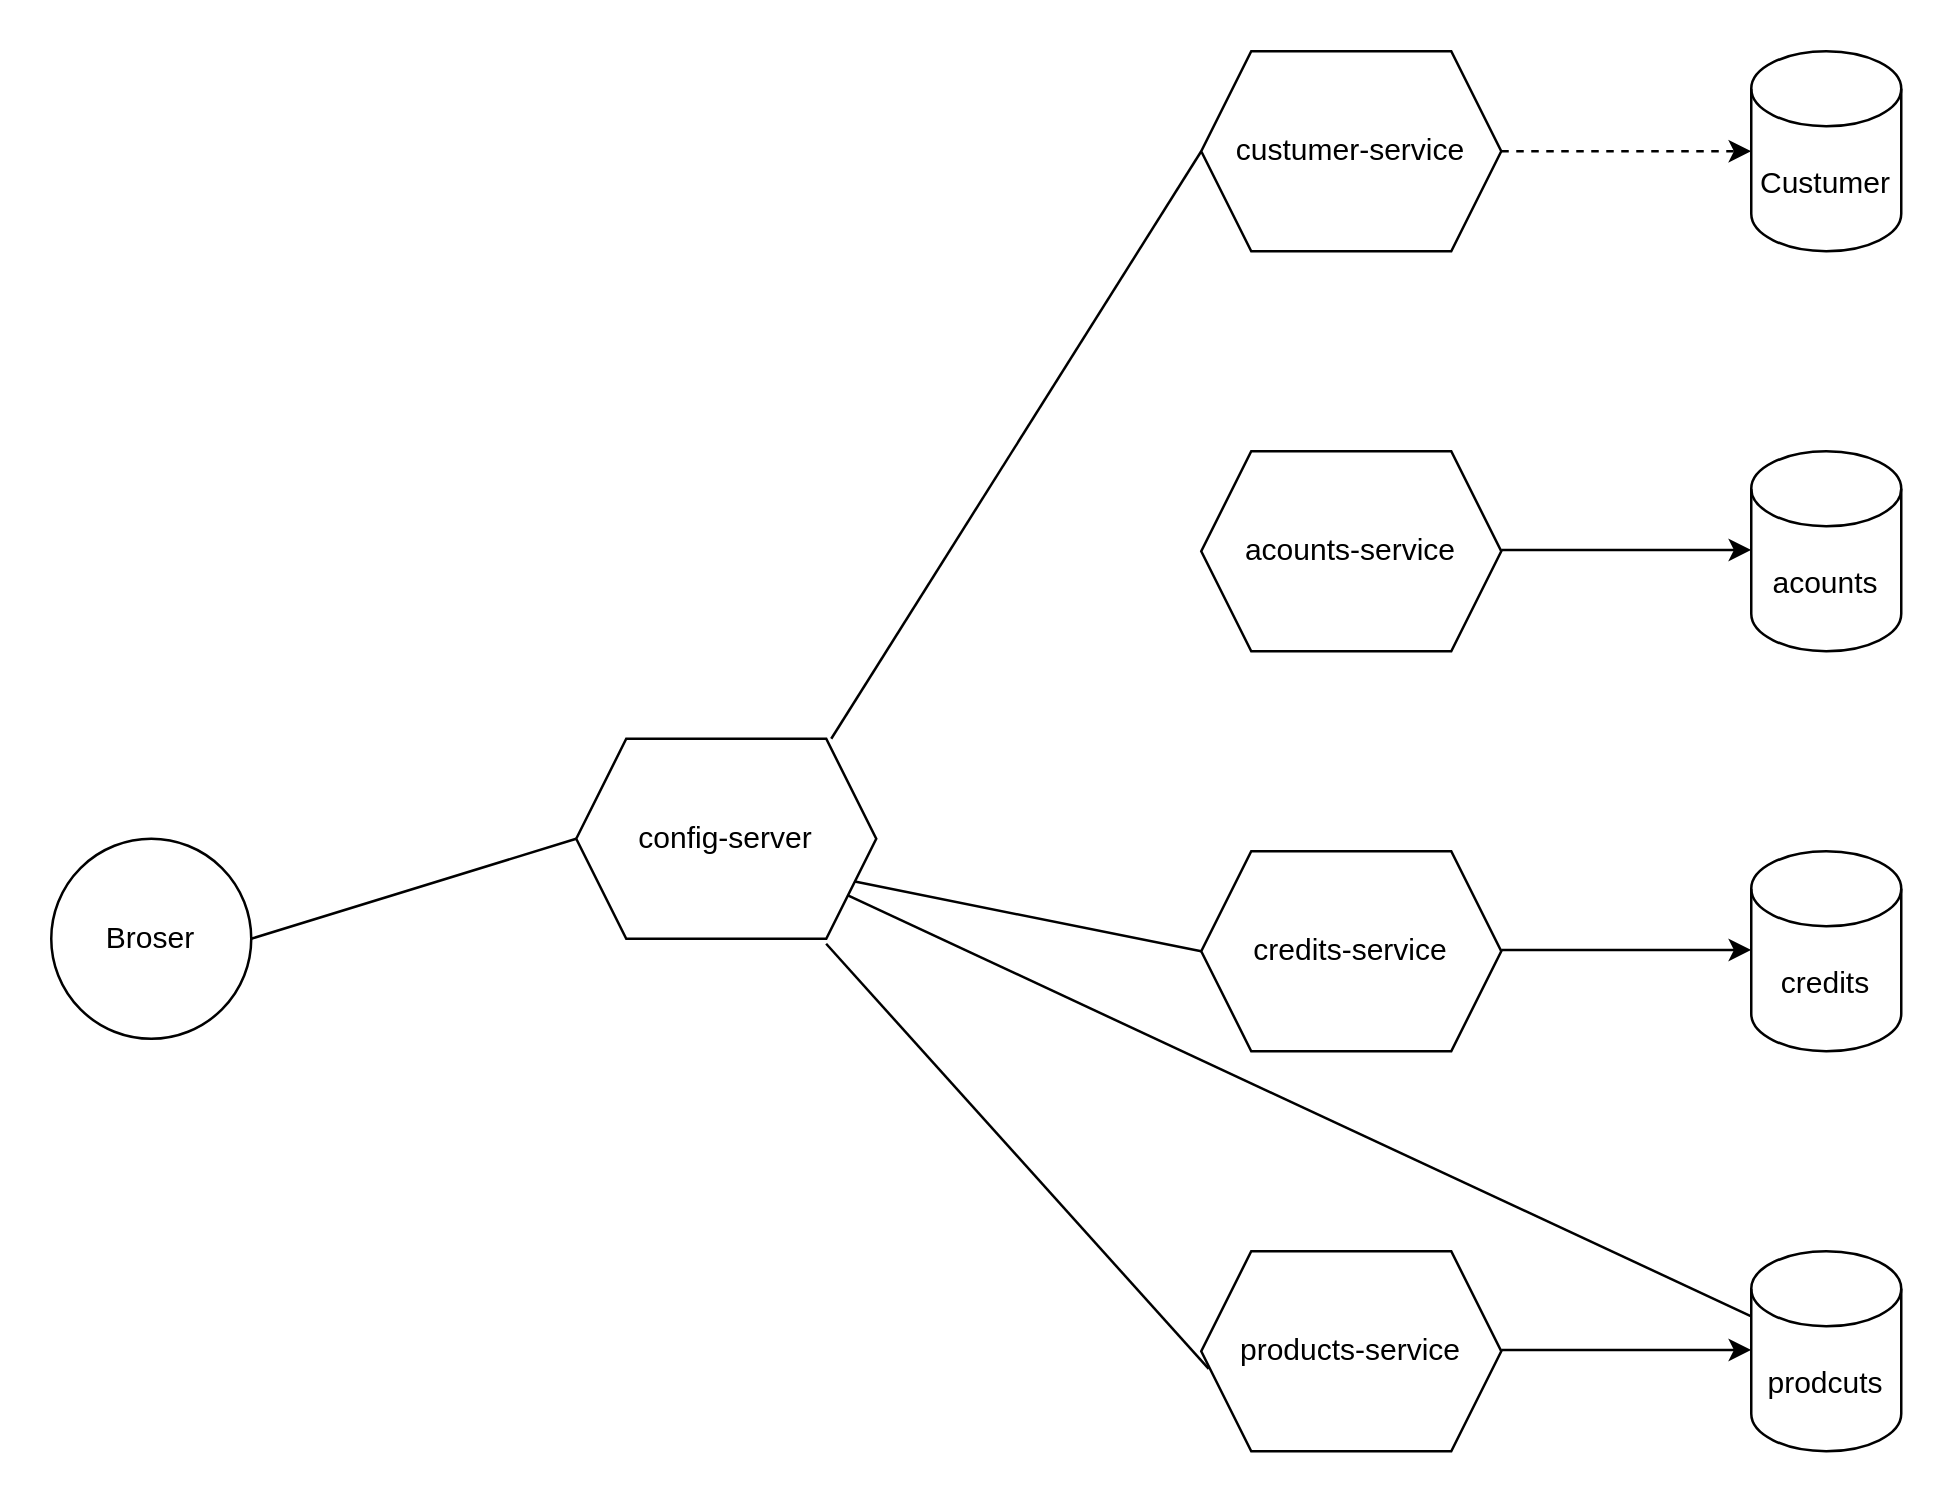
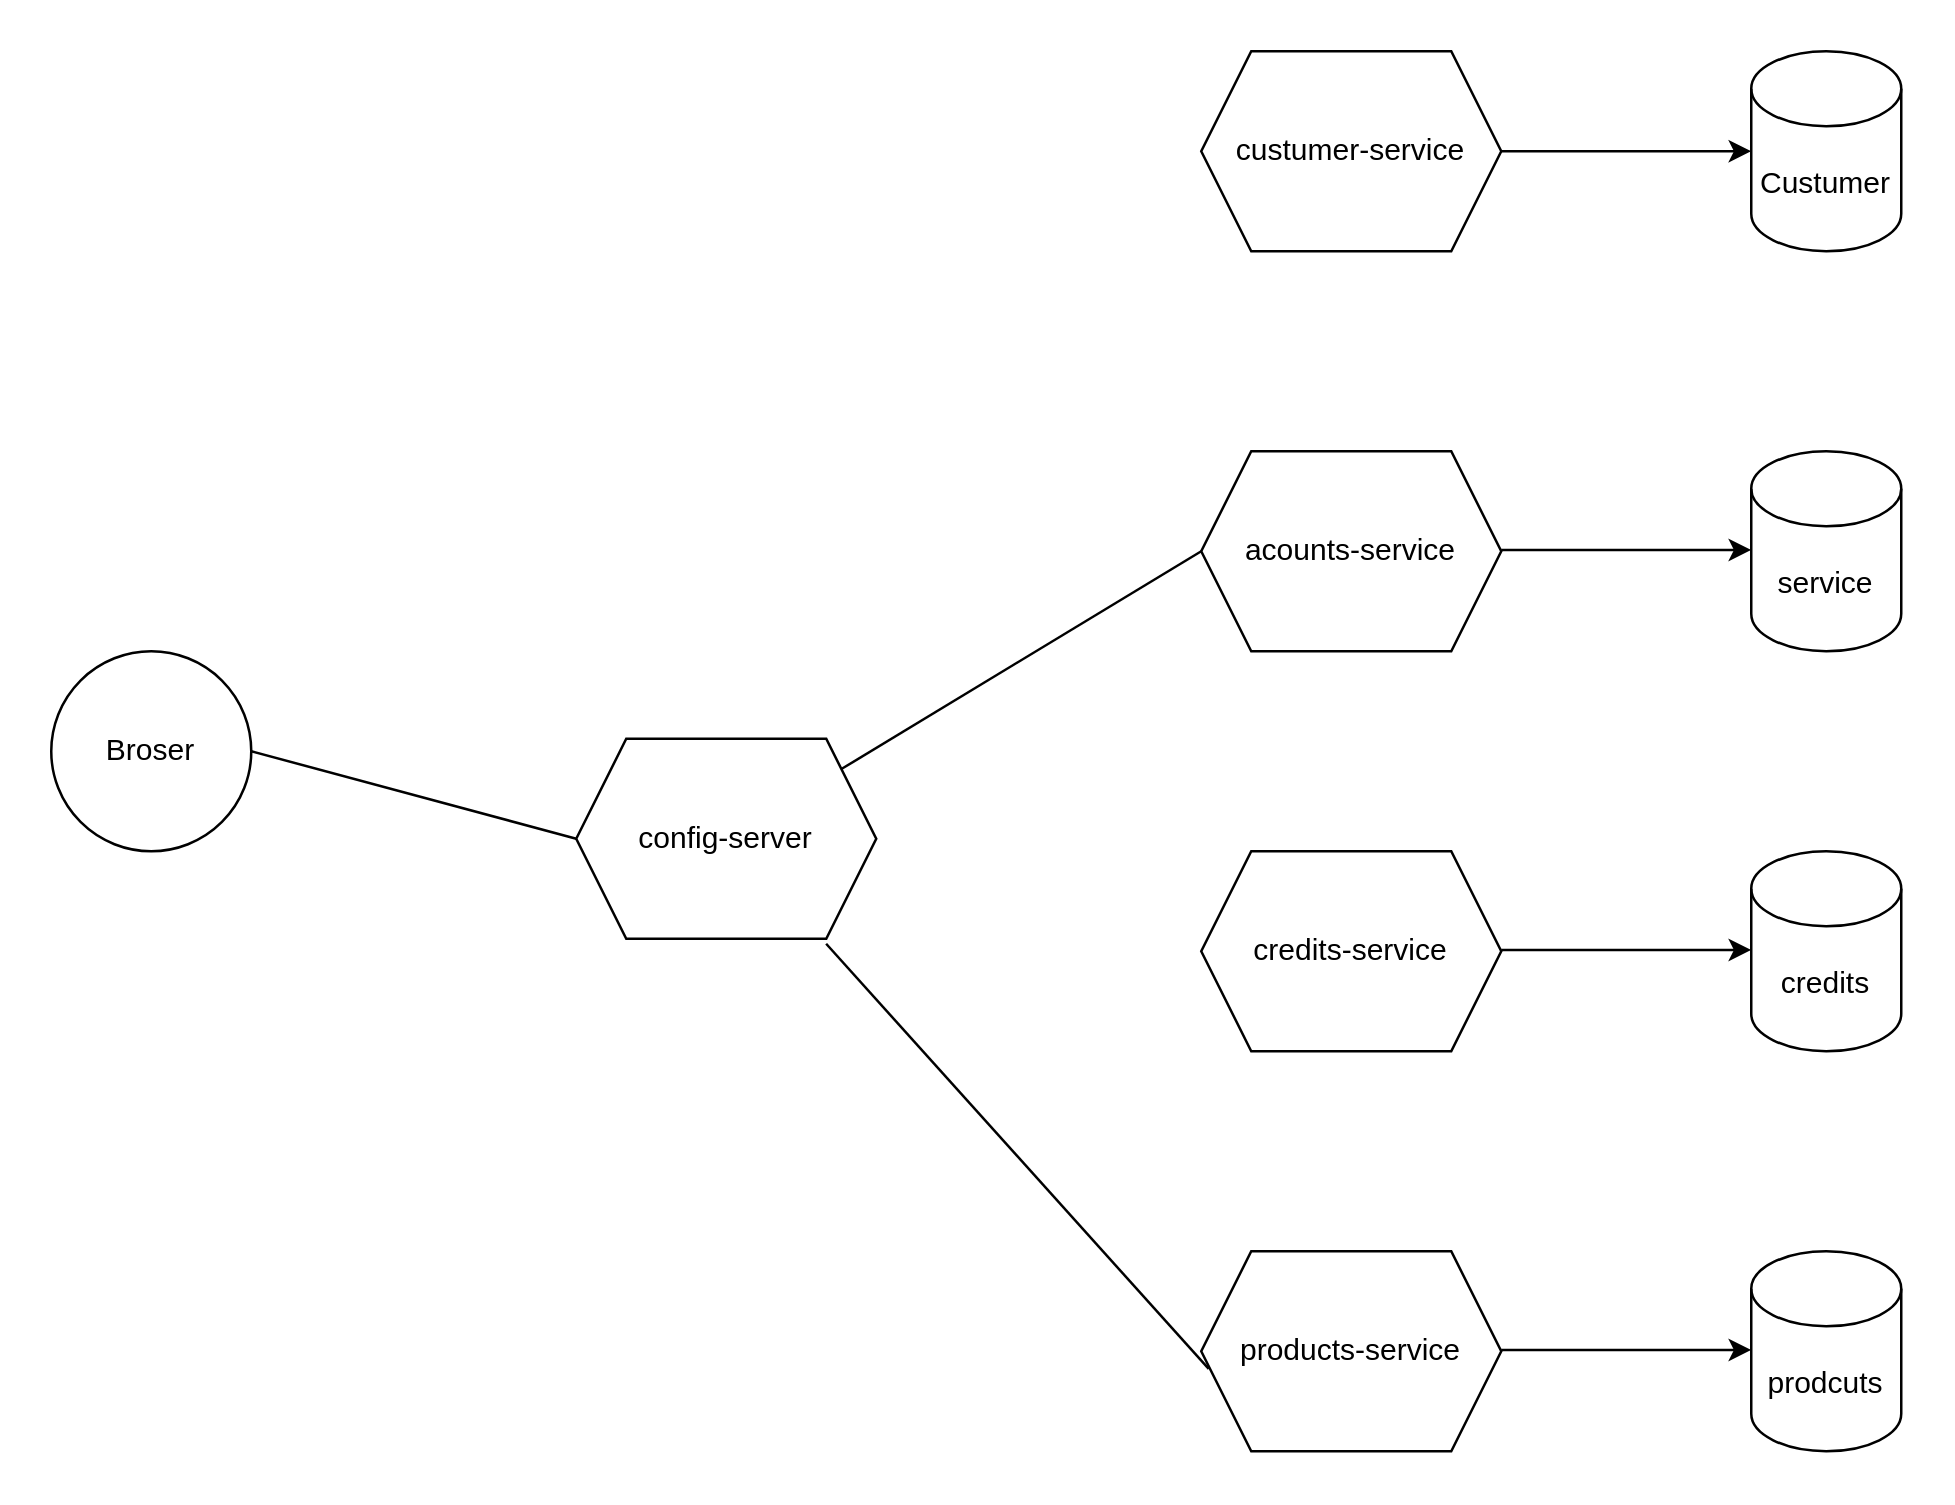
(1617, 151) -> (1617, 151)
(1016, 445) -> none
(1826, 584) -> (1826, 584)
(1028, 916) -> none
(151, 939) -> (151, 751)
(1300, 1106) -> (1021, 660)
